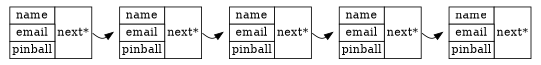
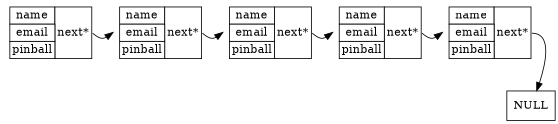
none -> (531, 106)
